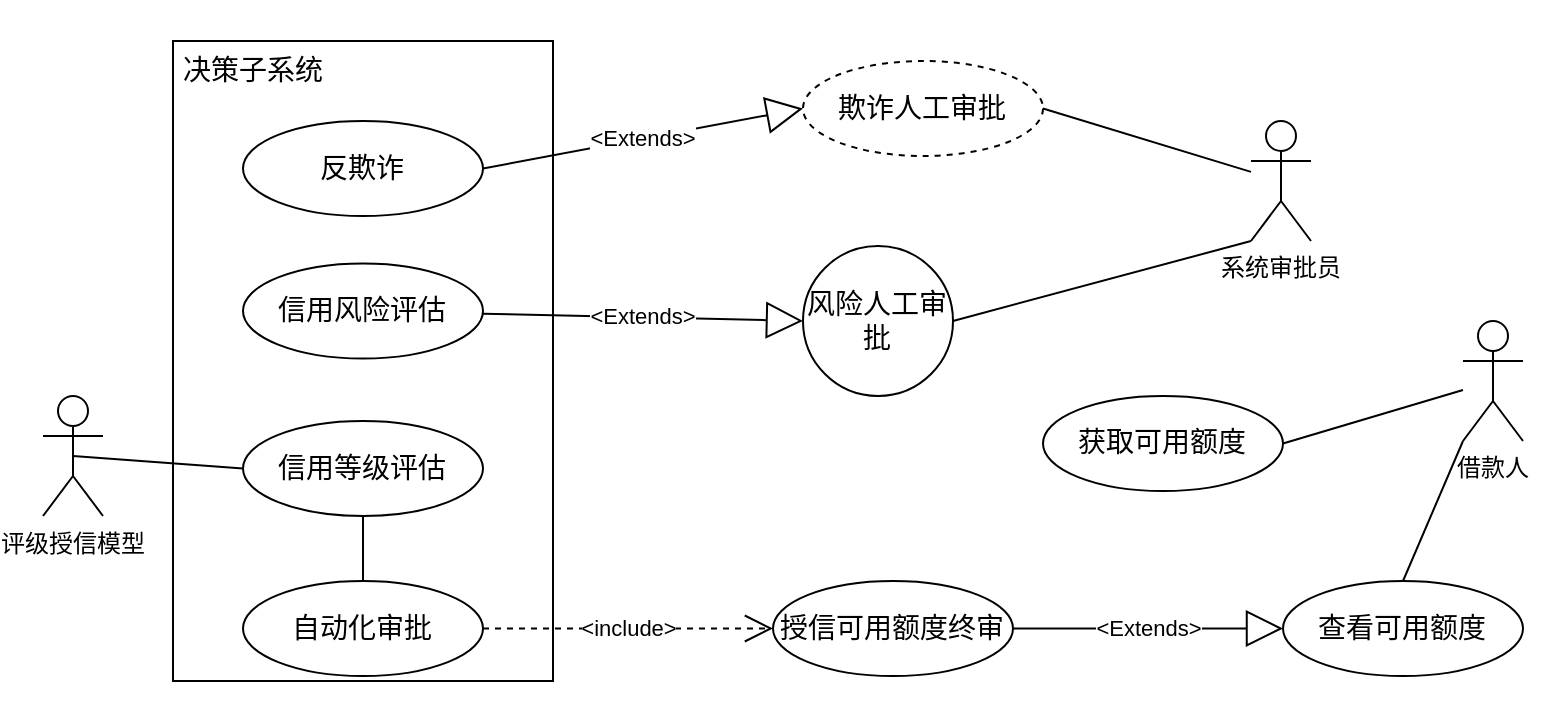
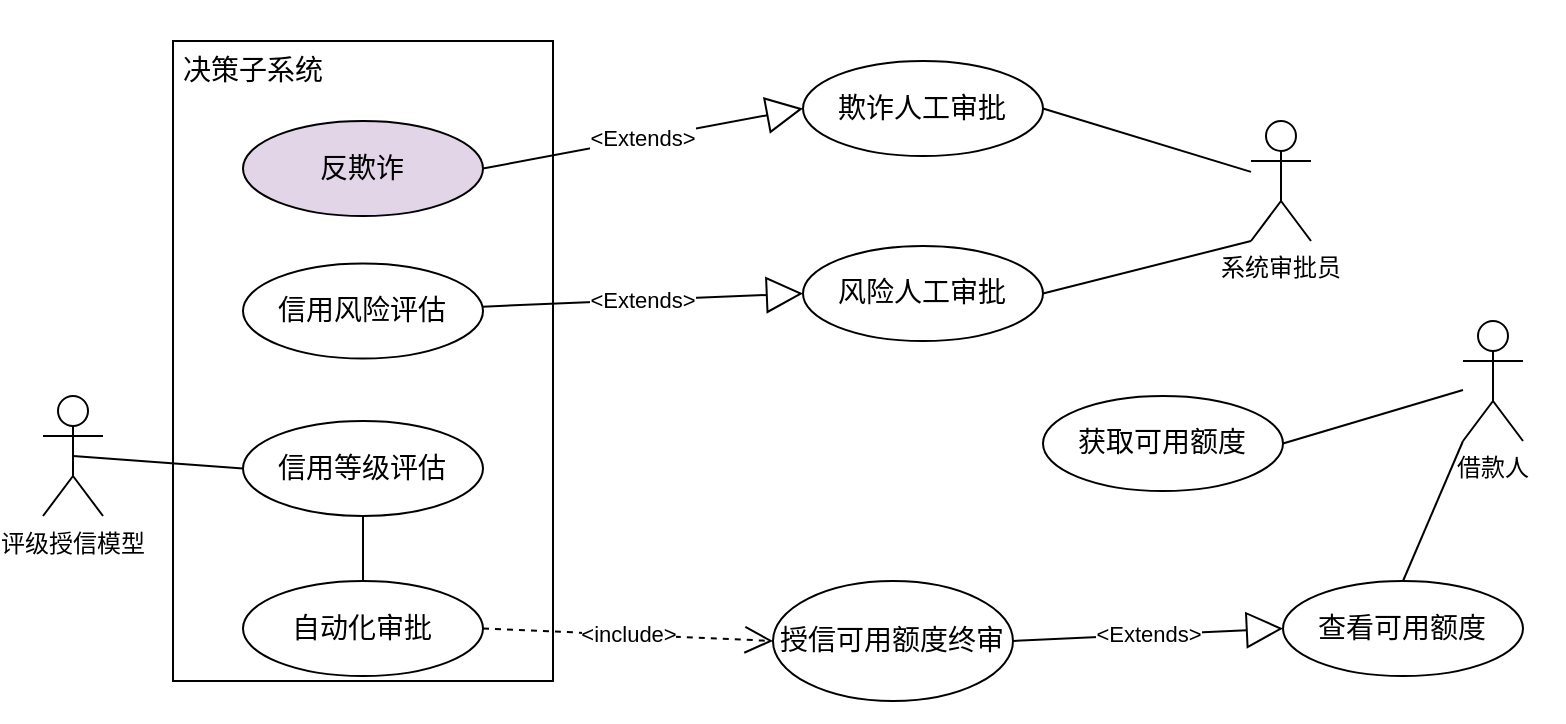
(923, 109) -> (923, 109)
(363, 169) -> (363, 169)
(878, 321) -> (923, 294)
(893, 629) -> (893, 641)
